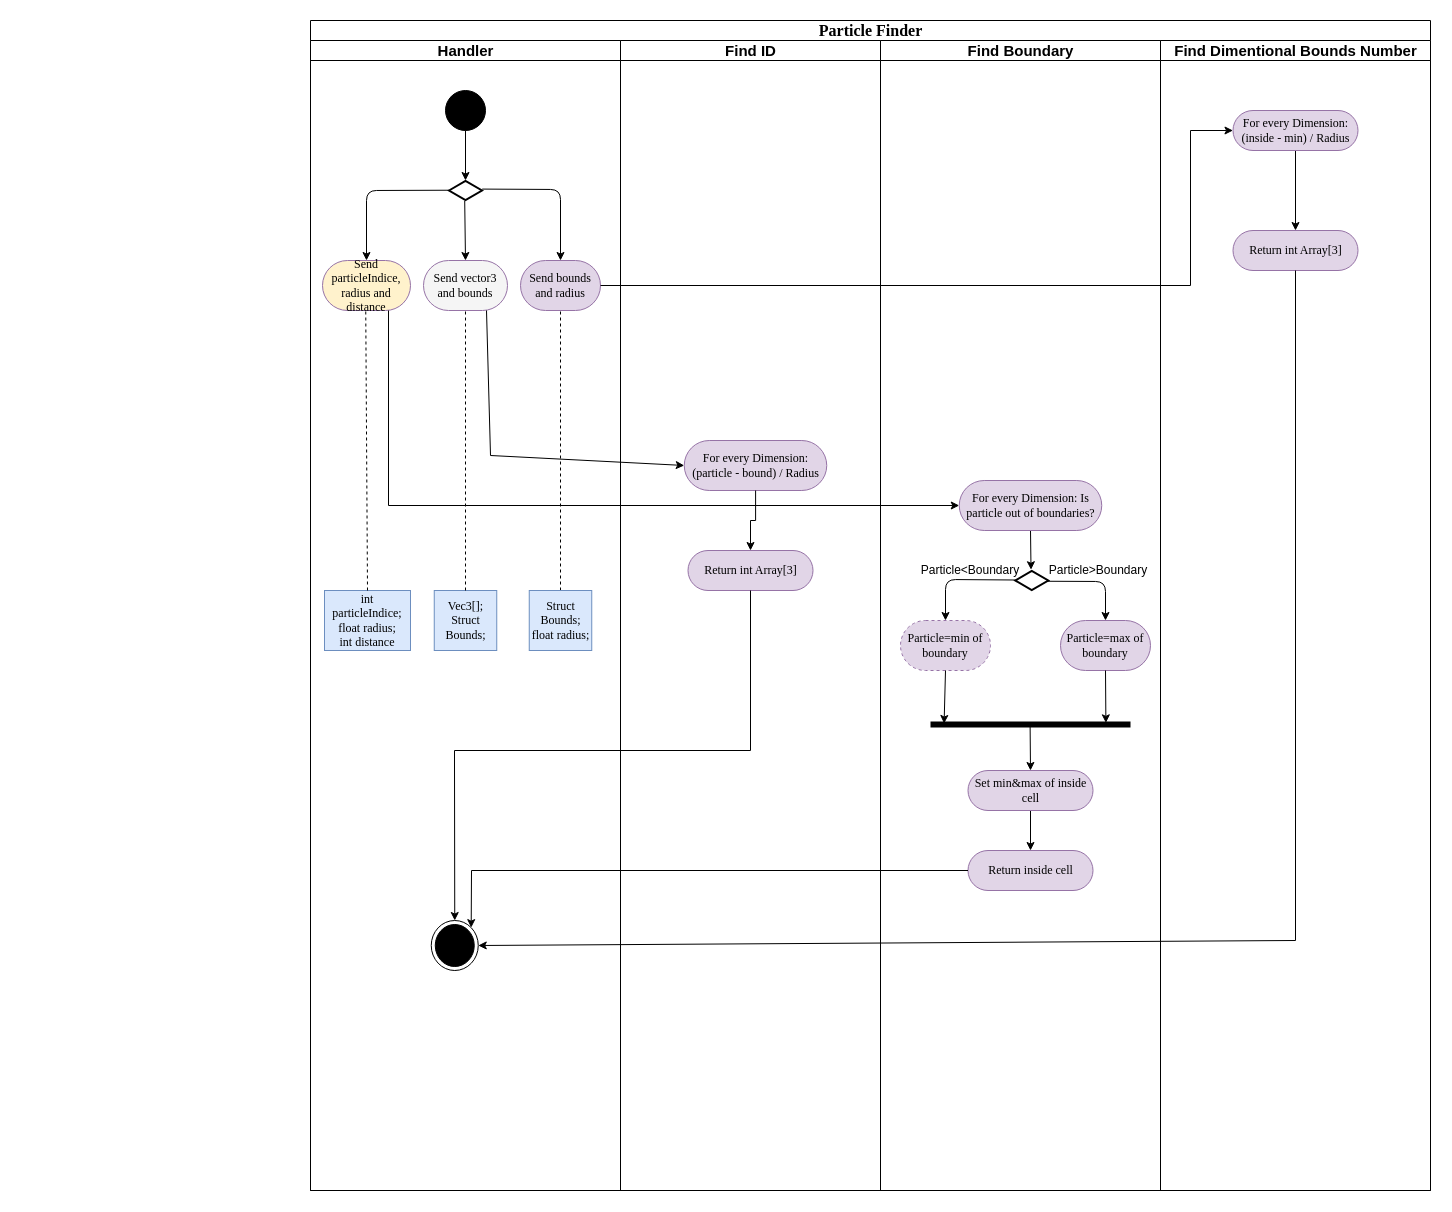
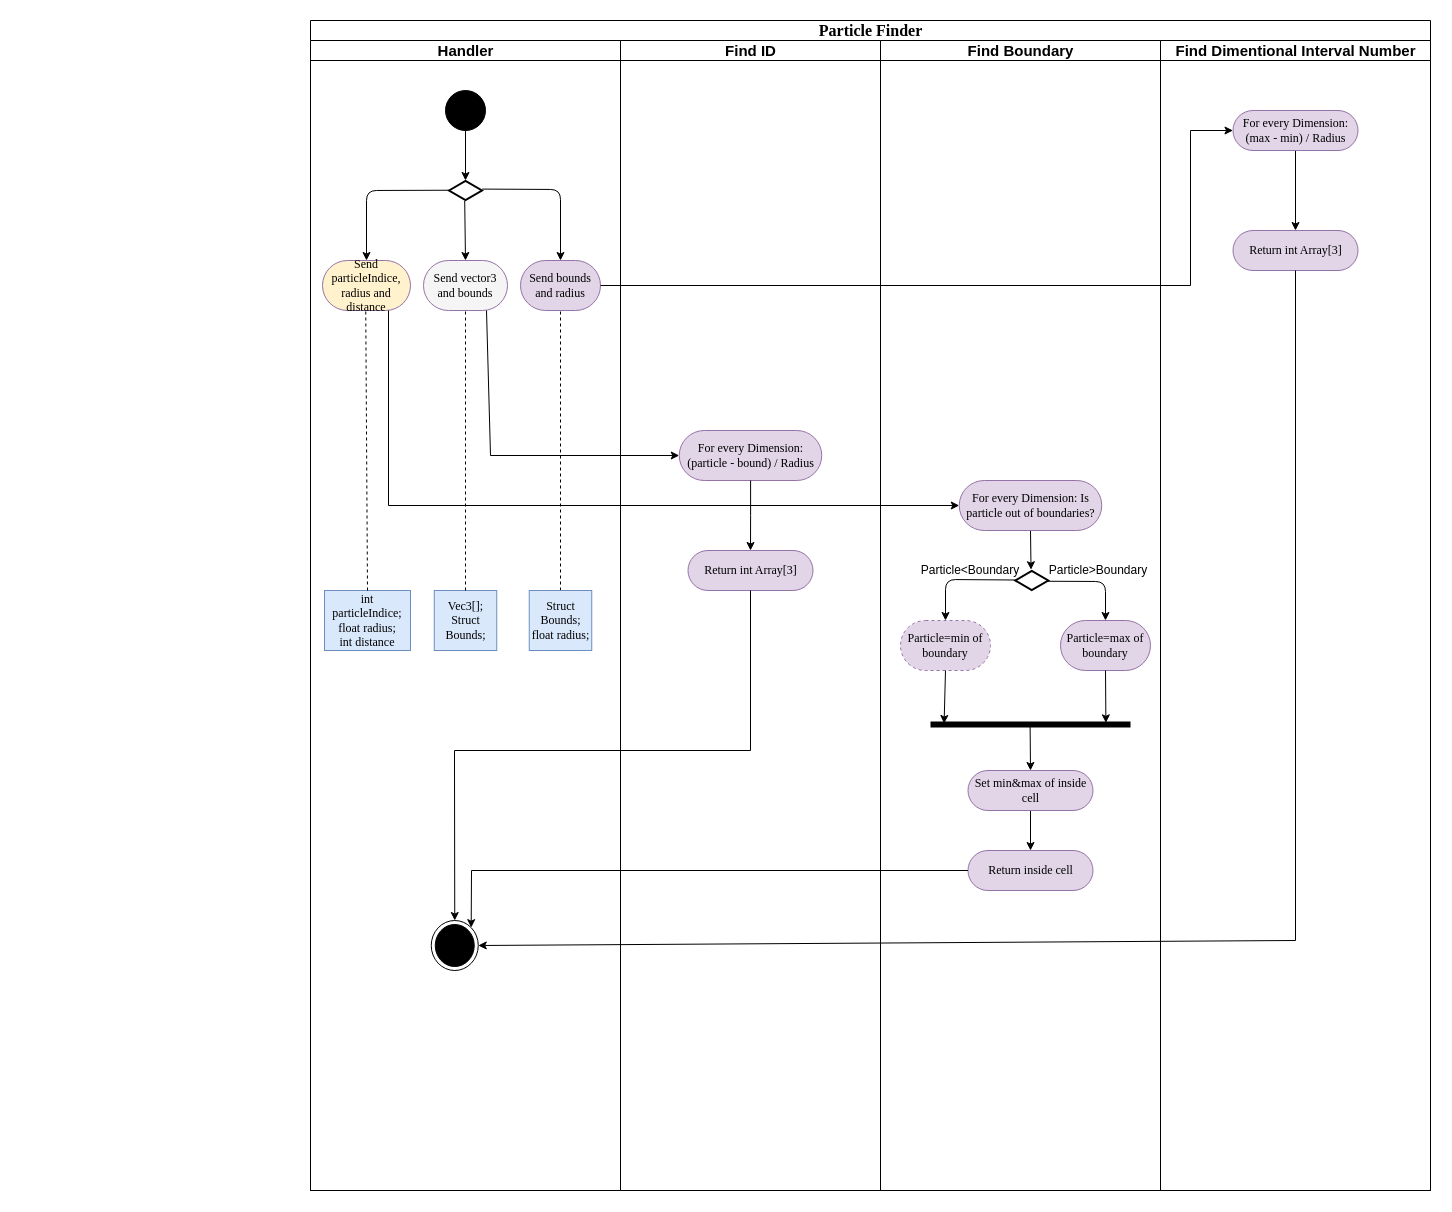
(1296, 51) -> (1296, 51)
(1296, 131) -> (1296, 131)
(756, 466) -> (751, 456)
